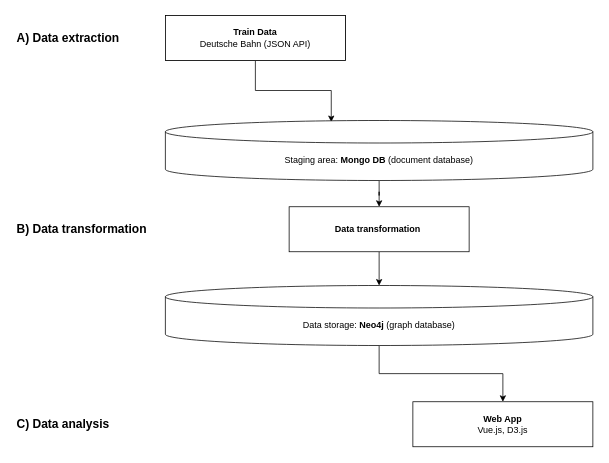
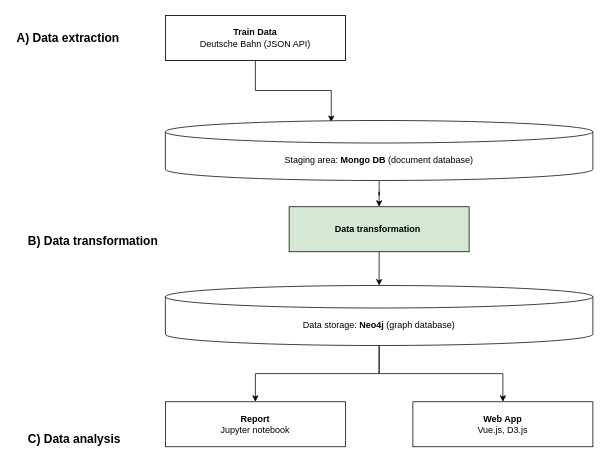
(98, 229) -> (109, 240)
(379, 229) -> (379, 229)
none -> (306, 374)
(75, 424) -> (87, 439)
none -> (255, 424)
